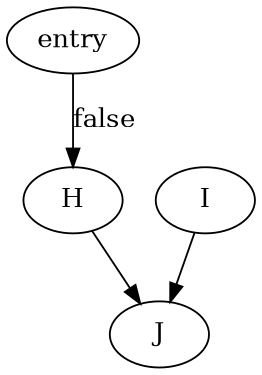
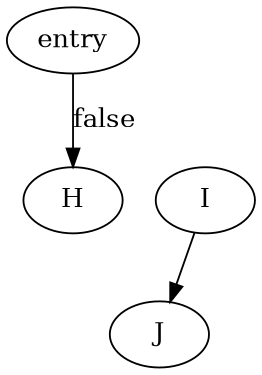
(111, 260) -> none
